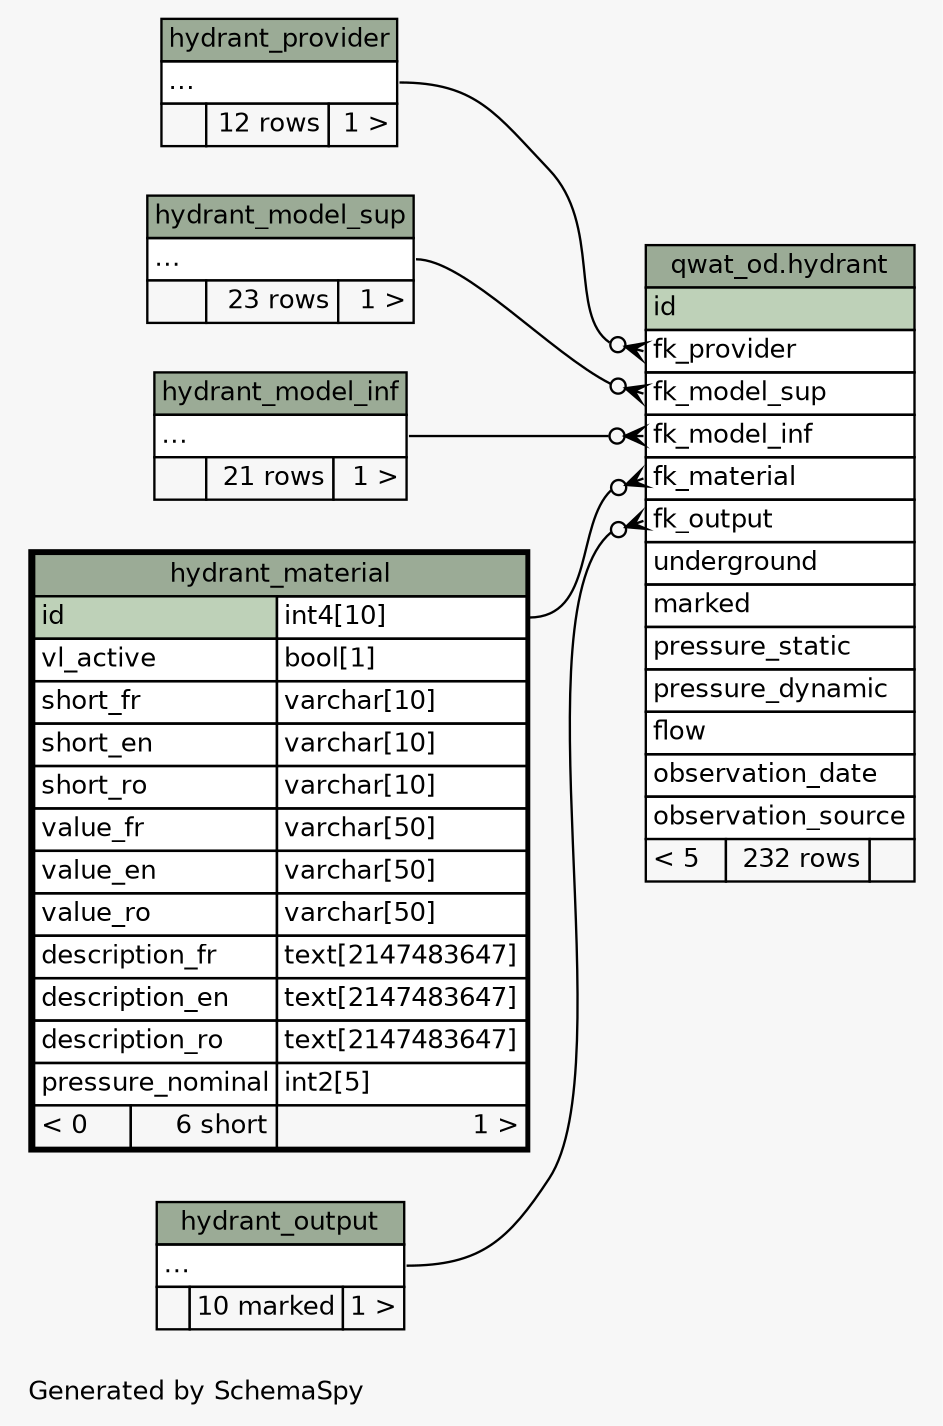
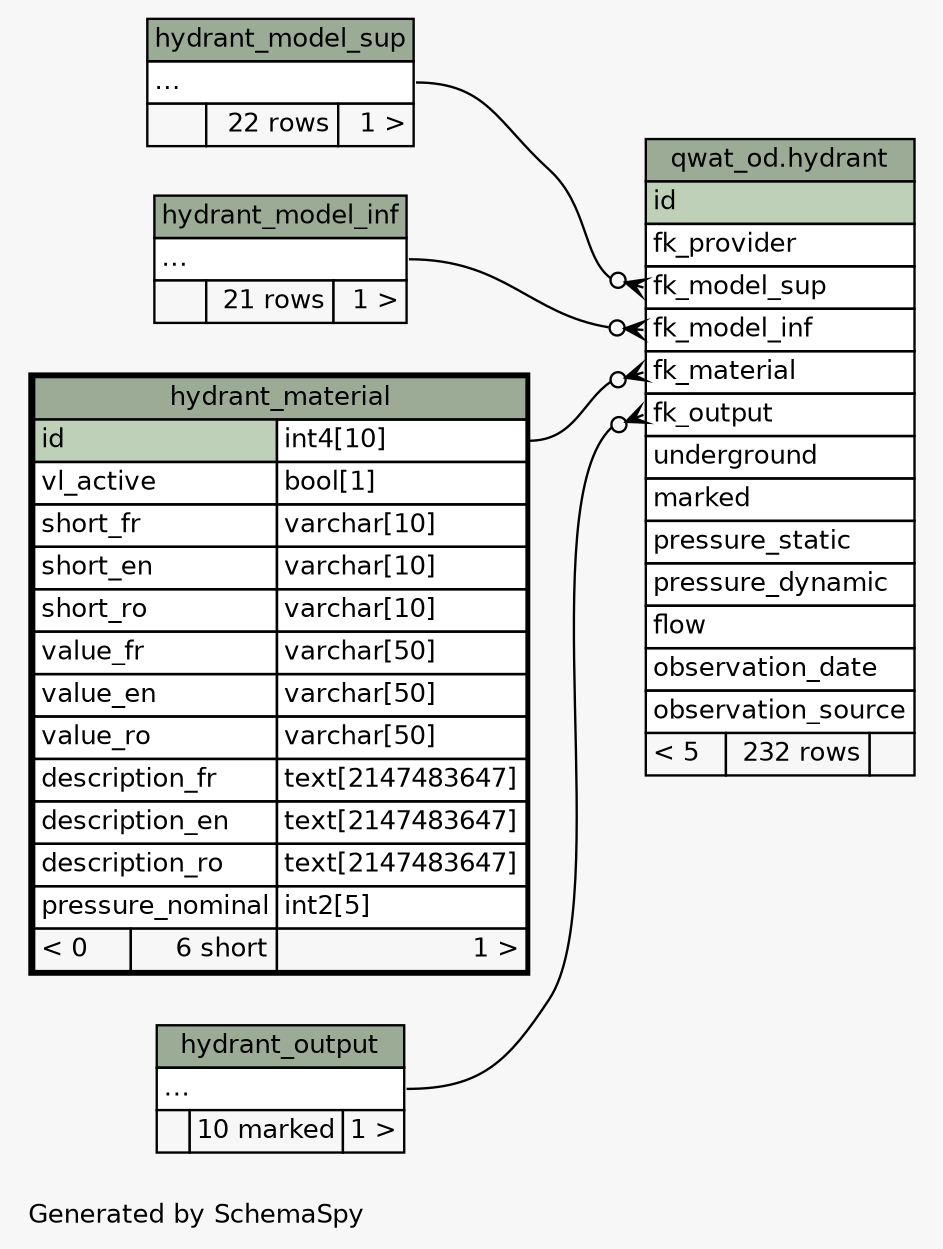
(279, 82) -> none
(279, 301) -> (279, 124)
